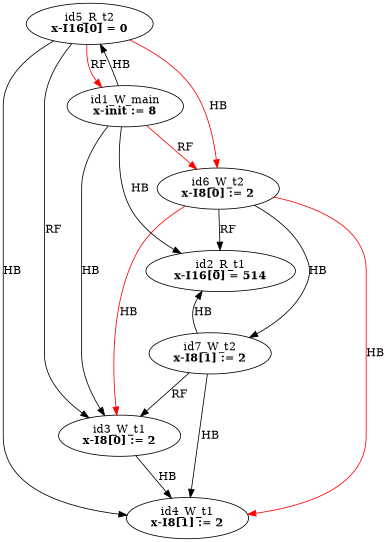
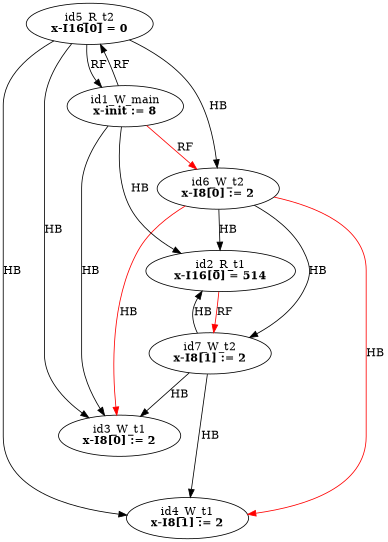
(88, 64) -> (88, 64)
(122, 65) -> (122, 65)
(191, 86) -> (191, 86)
(54, 230) -> (54, 230)
(228, 230) -> (228, 230)
none -> (217, 308)
(180, 395) -> (180, 395)
(151, 474) -> none
